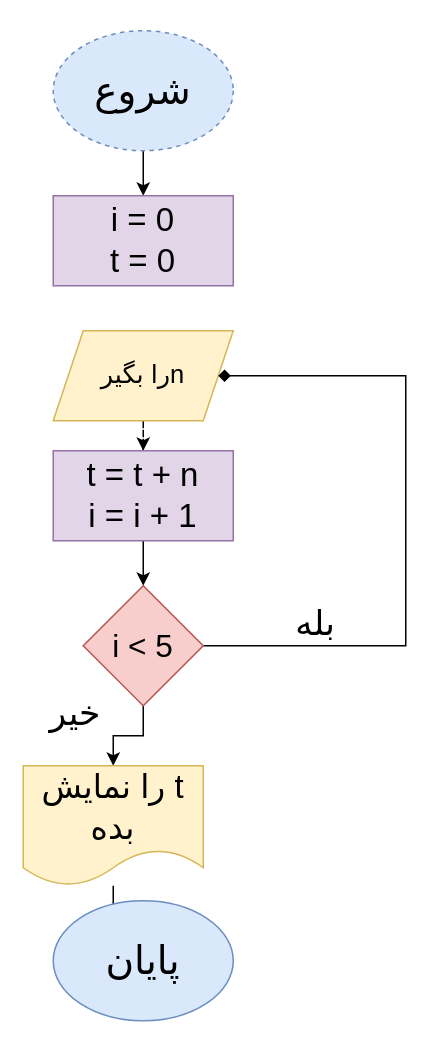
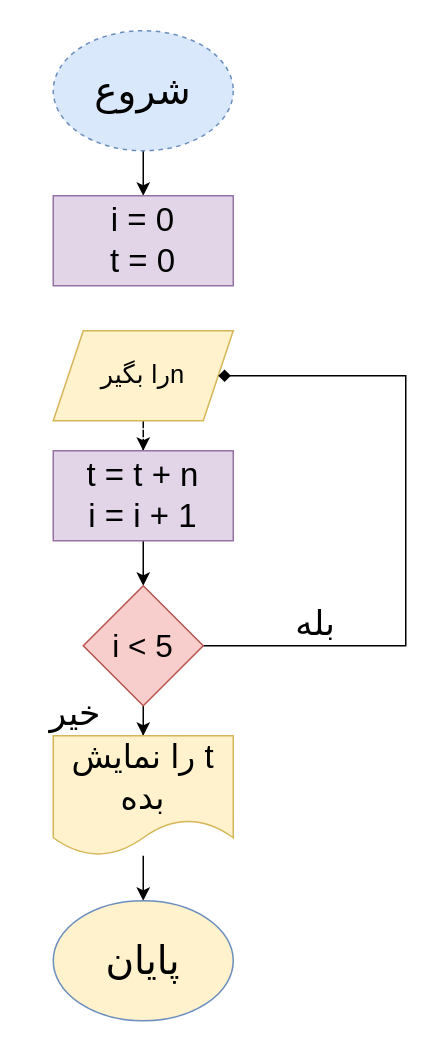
(113, 826) -> (143, 796)
(143, 961) -> (143, 961)
